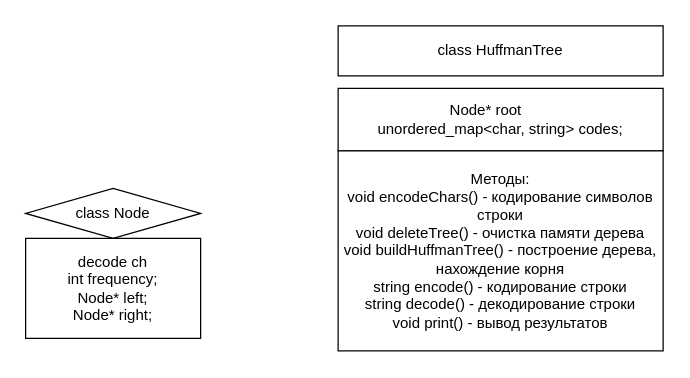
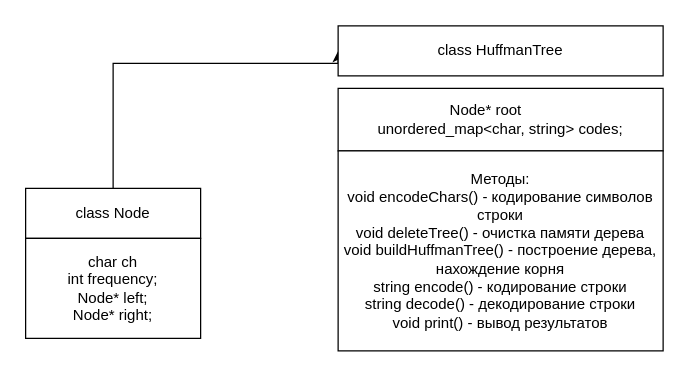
none -> (165, 63)
(113, 213) -> (113, 213)
(113, 288) -> (113, 288)
